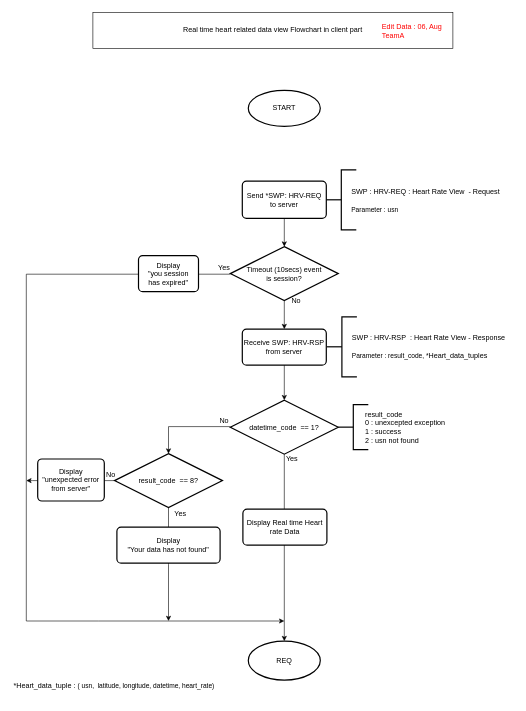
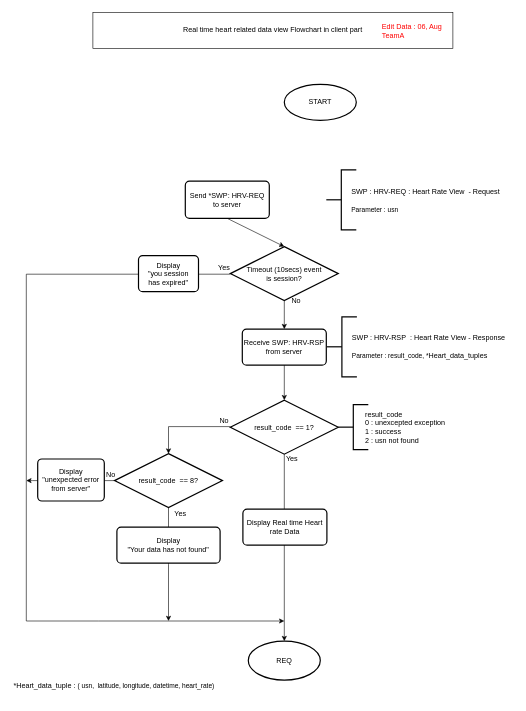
(284, 108) -> (320, 102)
(284, 200) -> (227, 200)
(284, 428) -> (284, 428)
